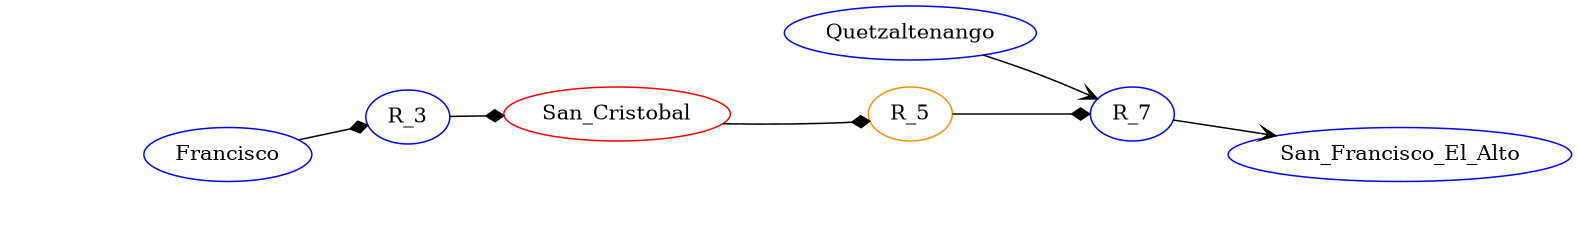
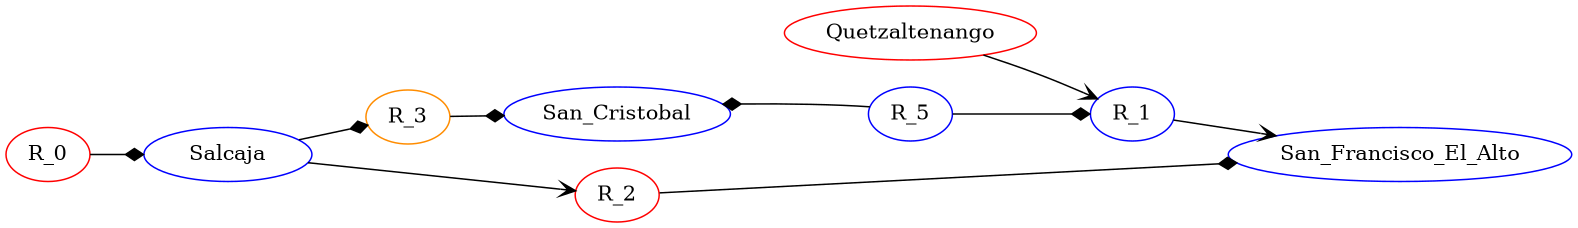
(910, 33) -> (910, 33)
(617, 114) -> (617, 114)
(910, 114) -> (910, 114)
(1132, 114) -> (1132, 114)
(408, 117) -> (408, 117)
(787, 124) -> (806, 104)
none -> (48, 154)
(228, 154) -> (228, 154)
none -> (617, 195)
